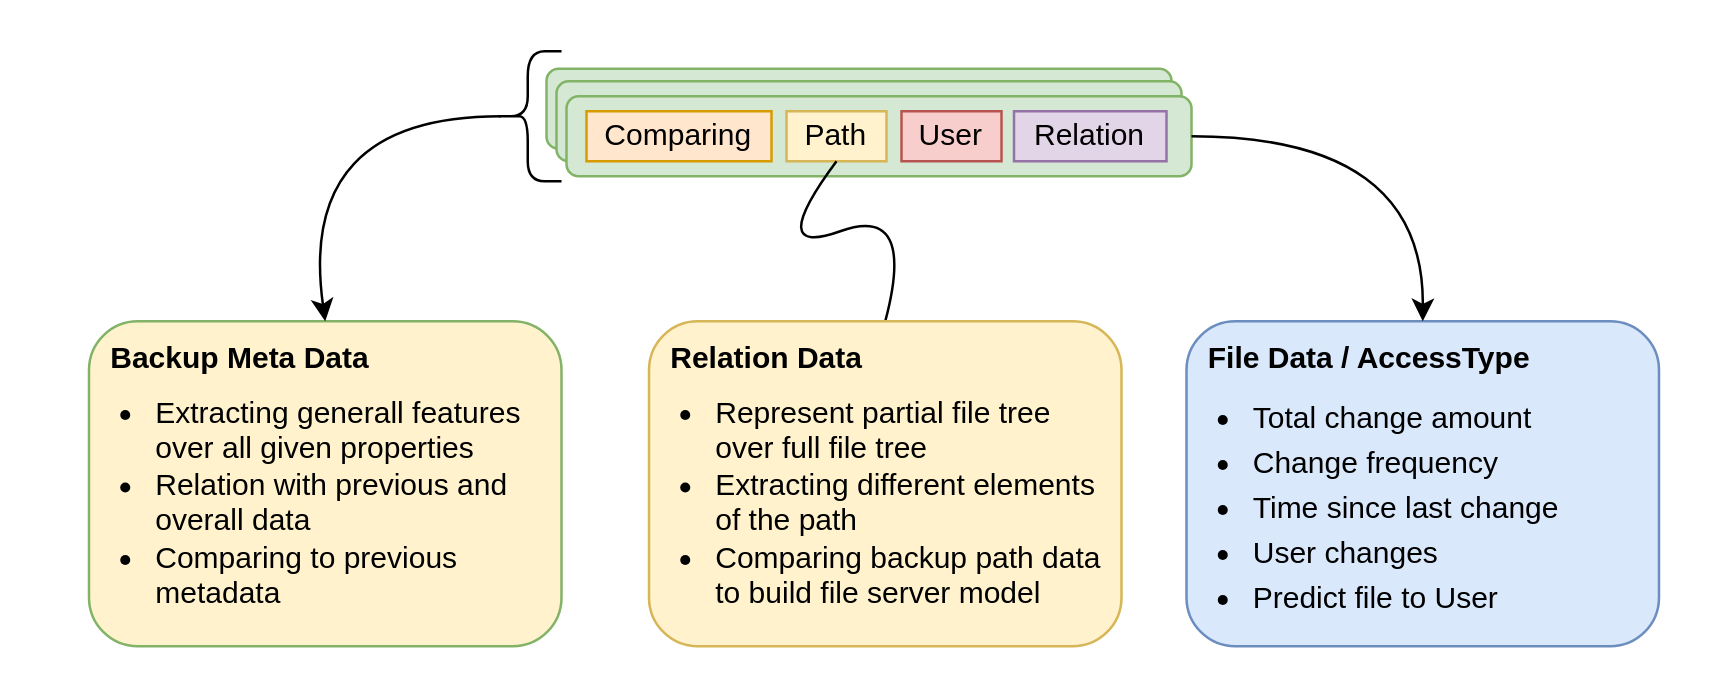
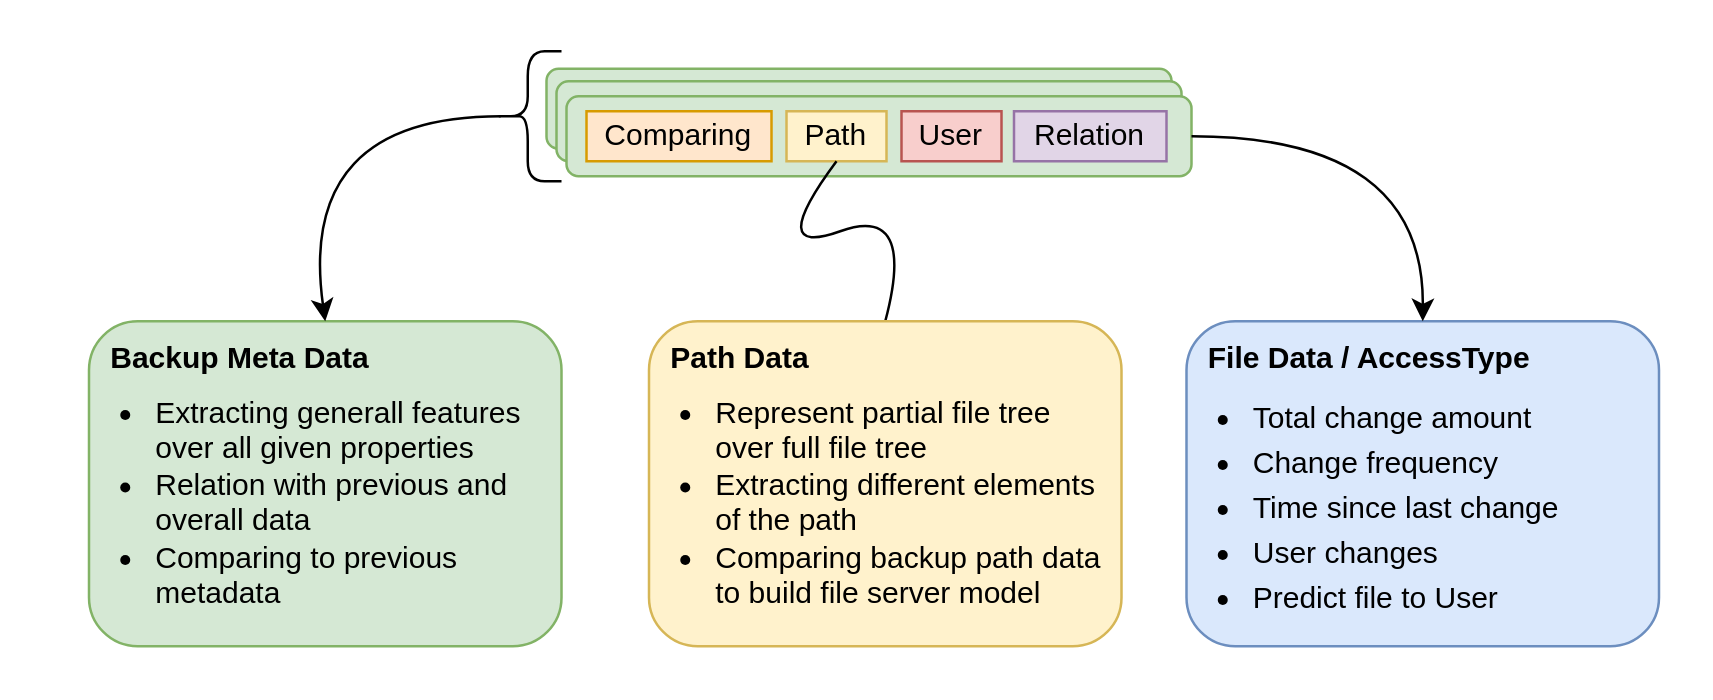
(769, 359) -> (743, 359)
(325, 484) -> (325, 484)
